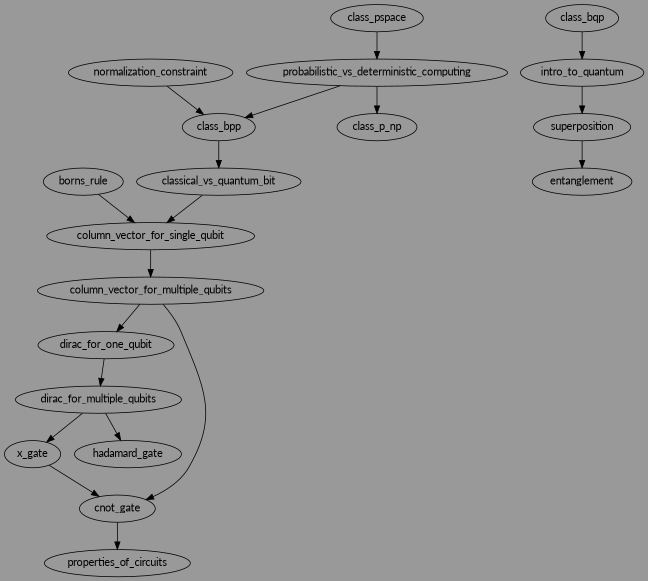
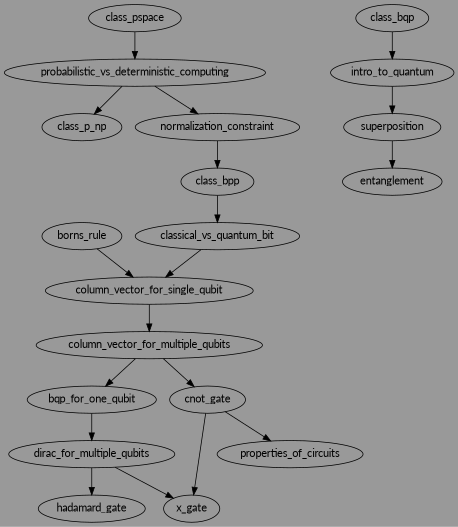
(296, 100) -> (173, 98)
(106, 345) -> (92, 400)
(71, 479) -> (200, 450)
